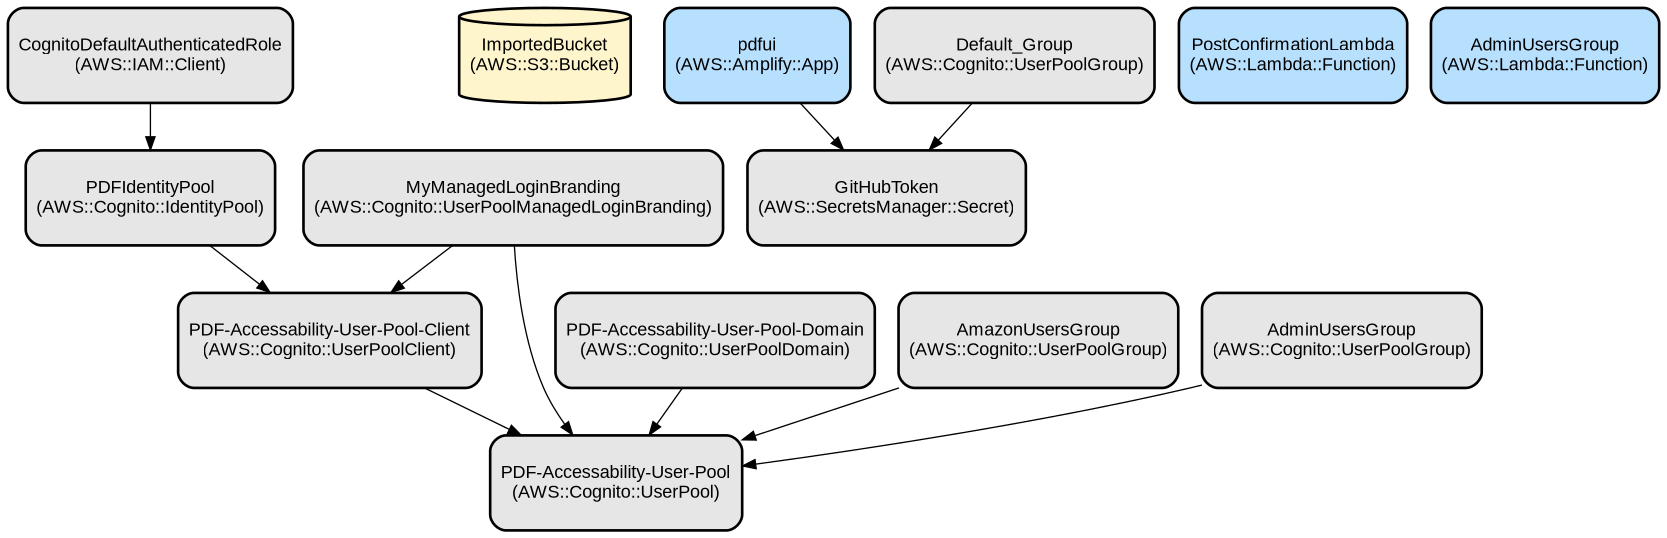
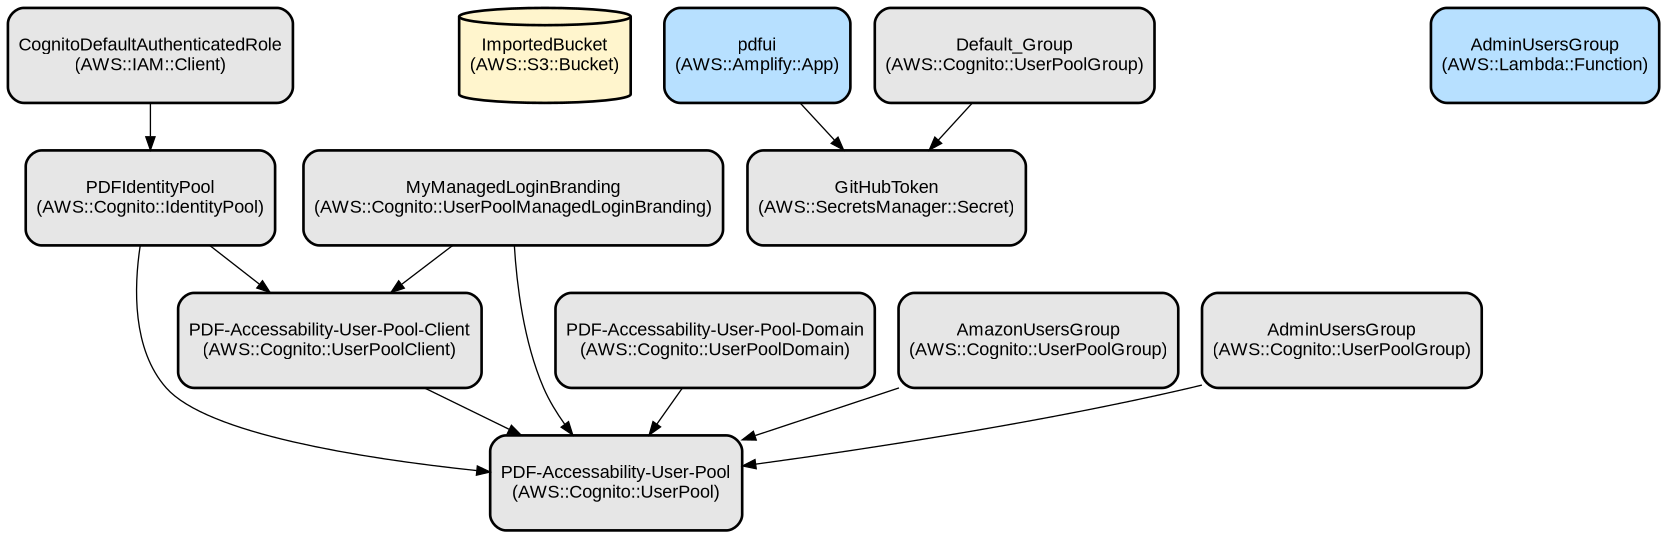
(1293, 55) -> none
none -> (244, 428)
